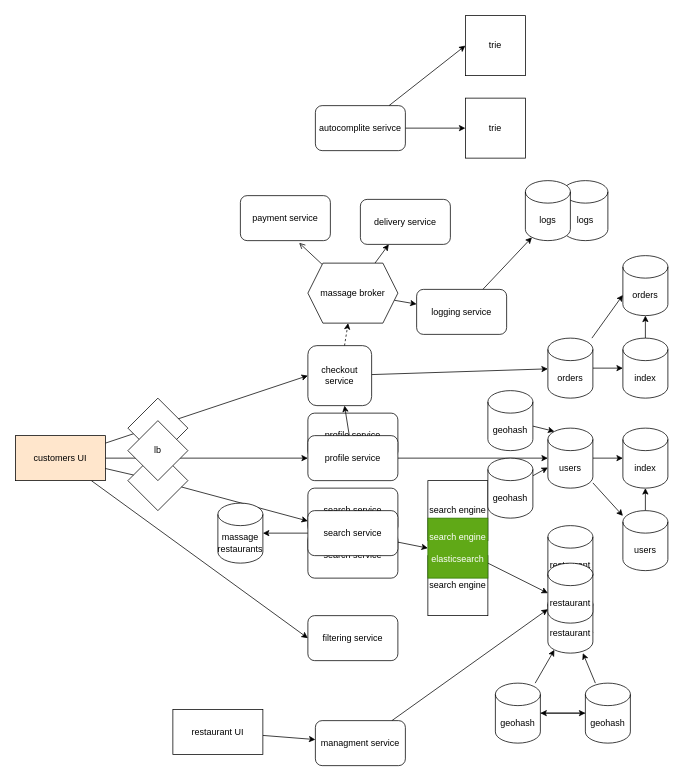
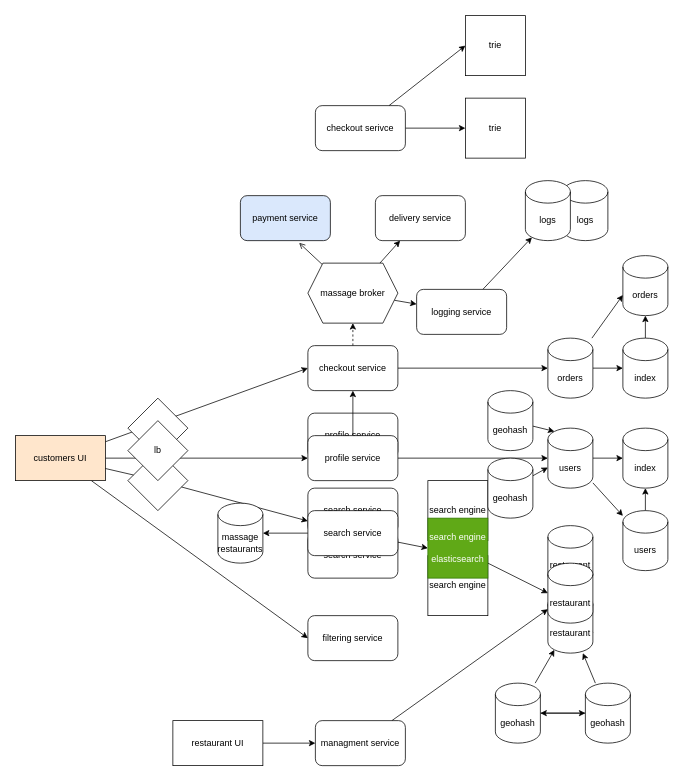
(360, 128) -> (360, 128)
(285, 218) -> (285, 218)
(405, 222) -> (420, 218)
(340, 375) -> (353, 368)
(218, 732) -> (218, 743)
